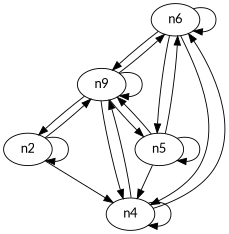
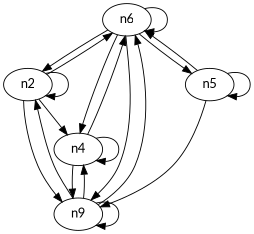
none -> (79, 48)
none -> (76, 57)
(123, 115) -> none
(147, 178) -> none
